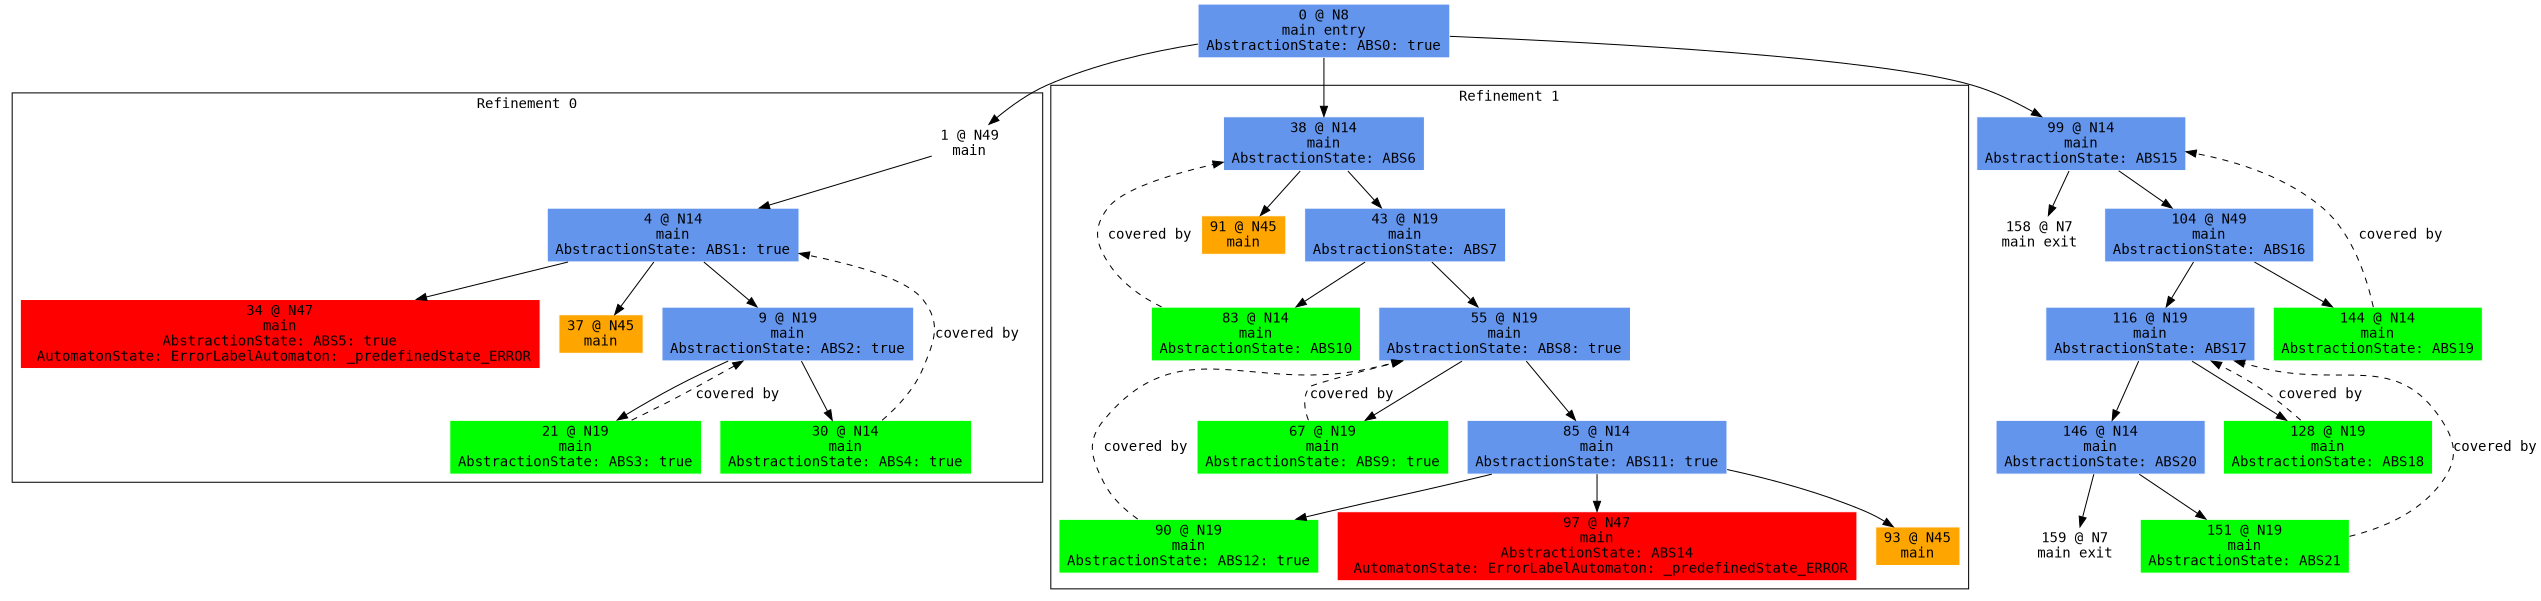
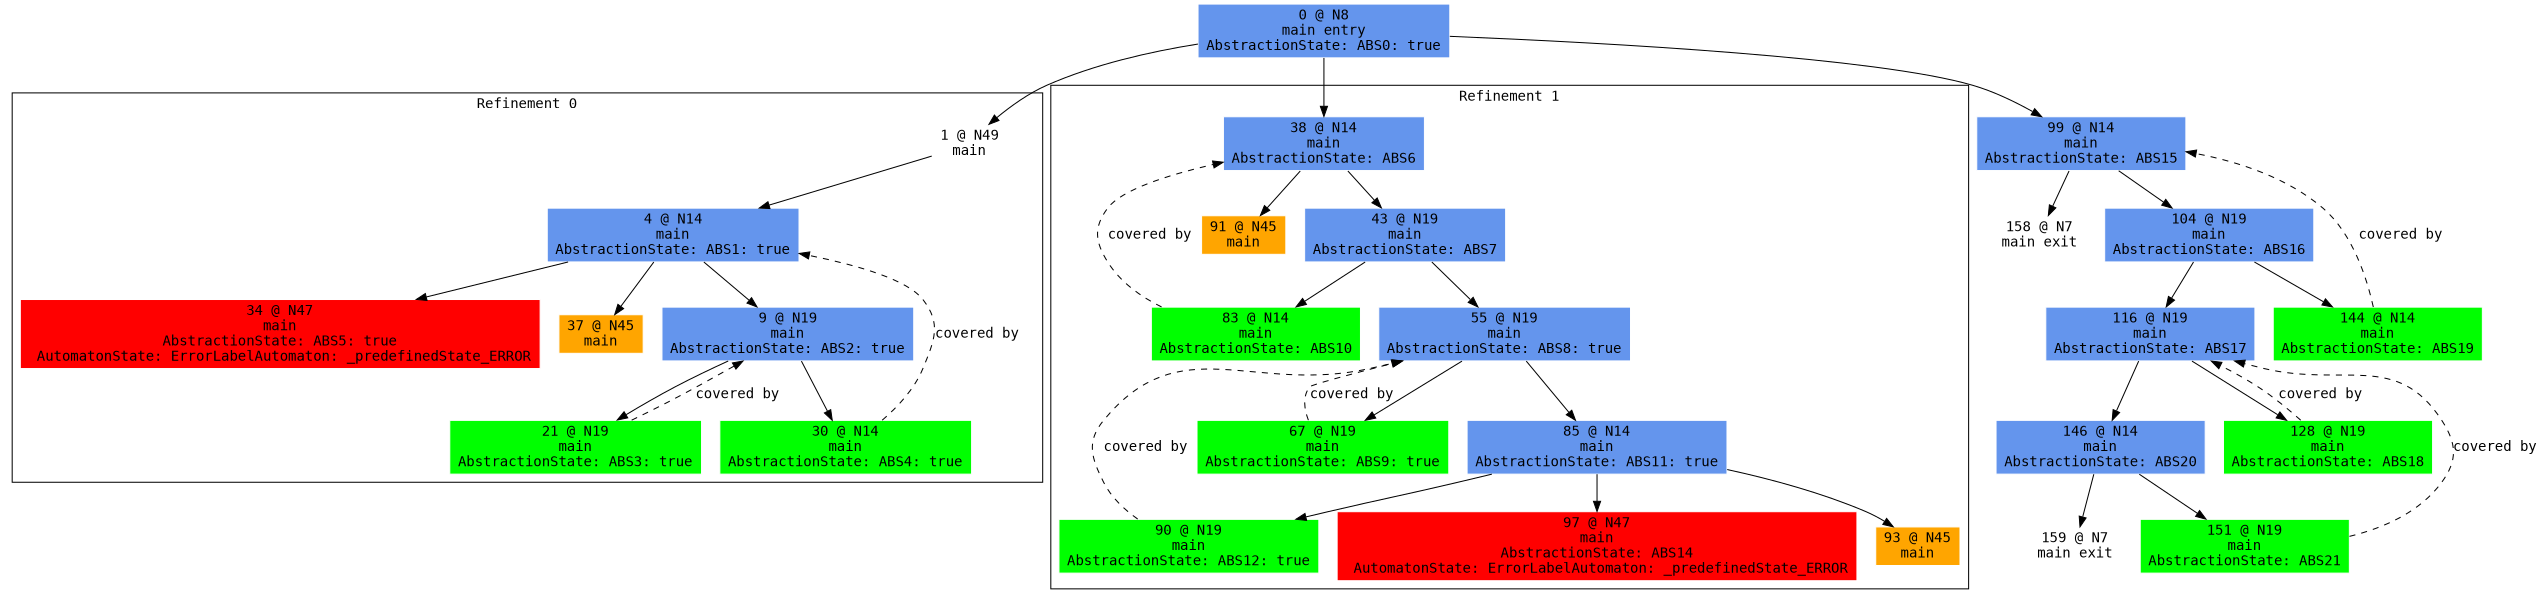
(2209, 235) -> (2209, 235)
